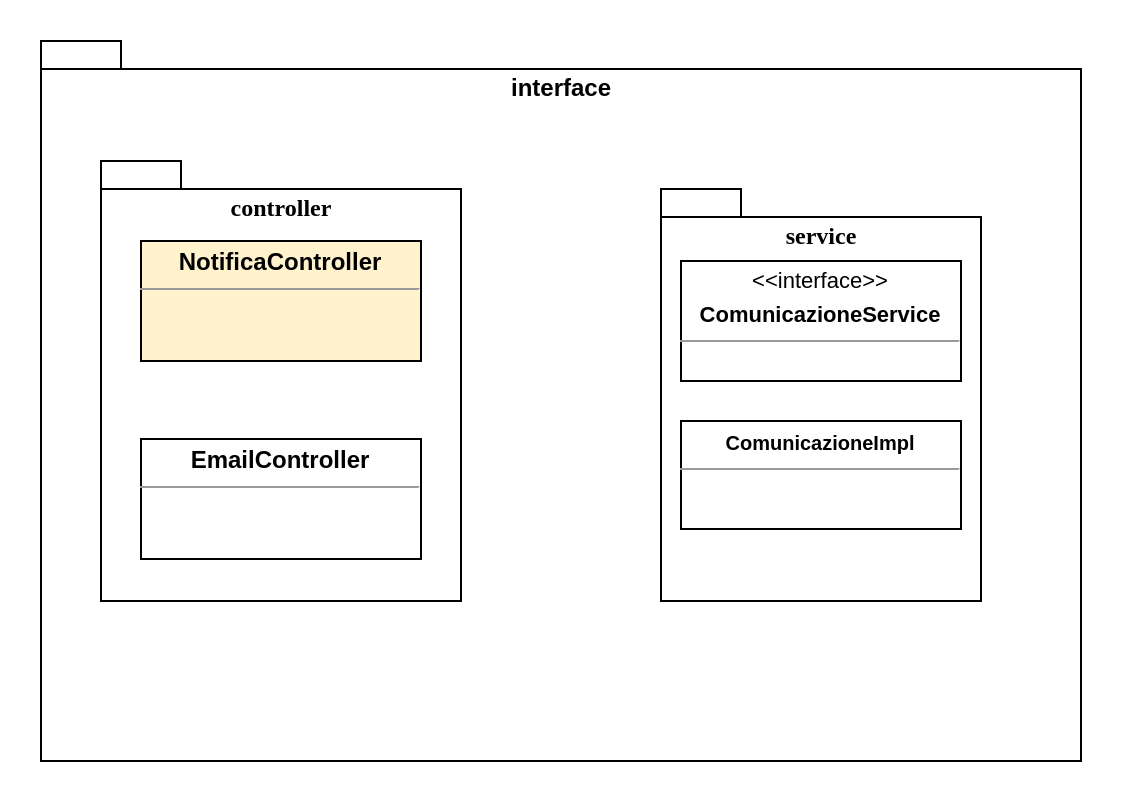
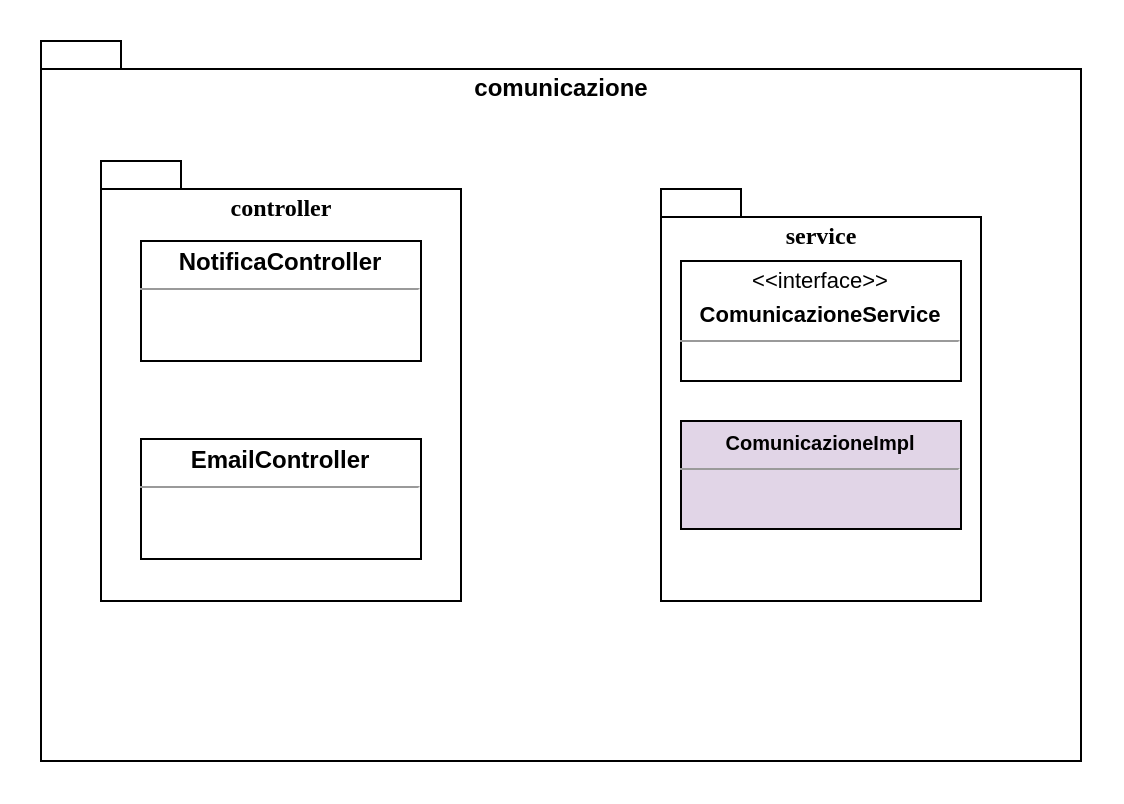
(562, 89) -> (562, 89)
(281, 301) -> (281, 301)
(821, 475) -> (821, 475)
